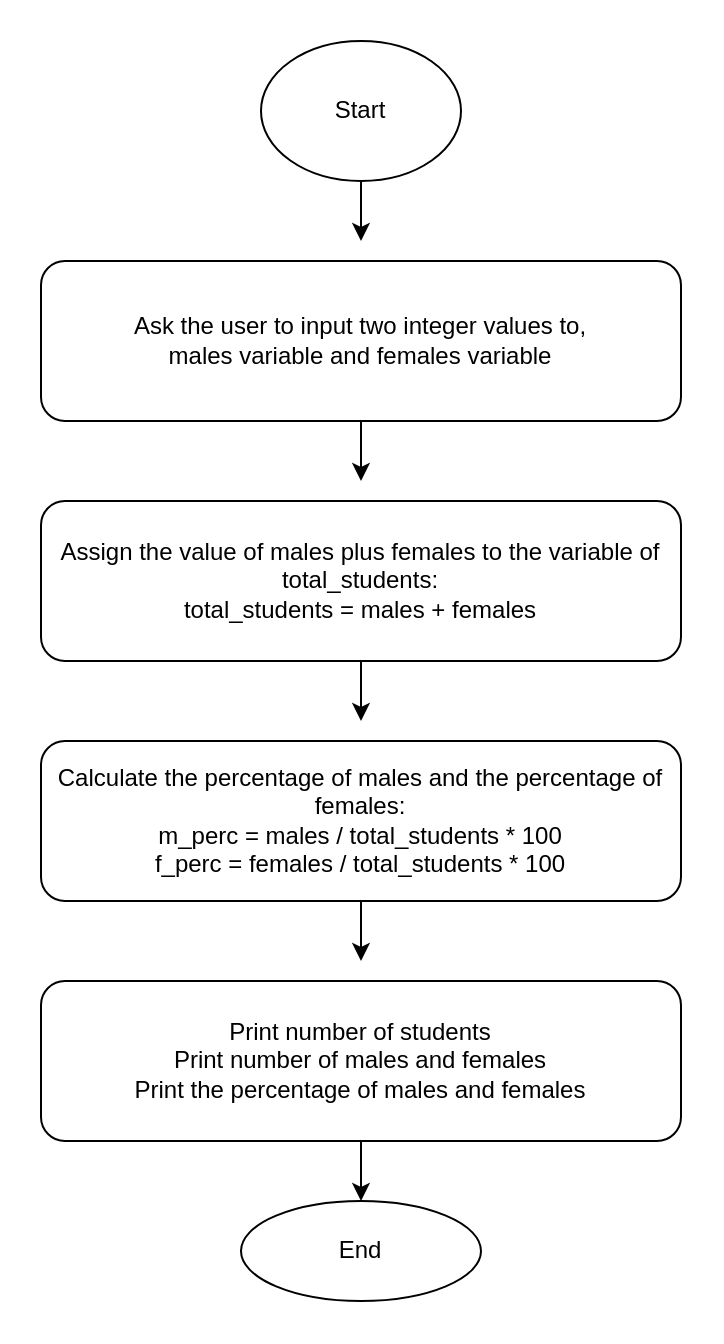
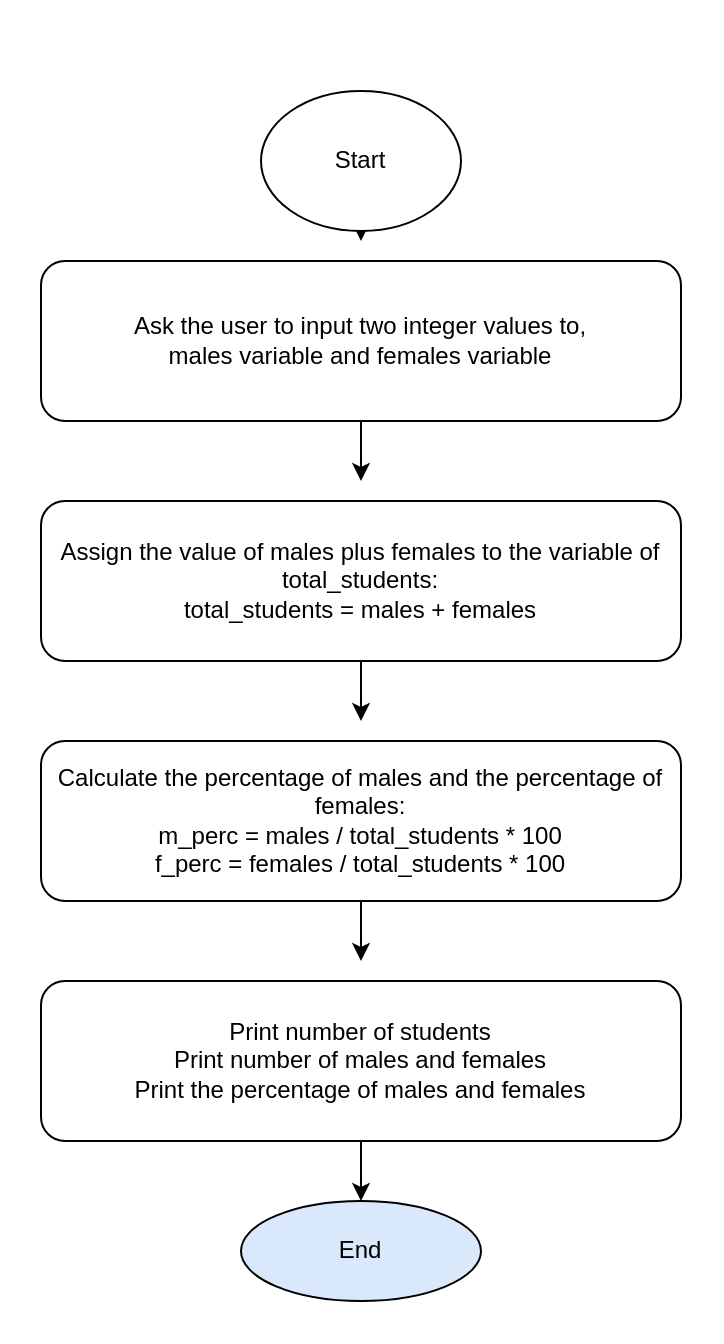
(361, 111) -> (361, 161)
(361, 1251) -> (361, 1251)
